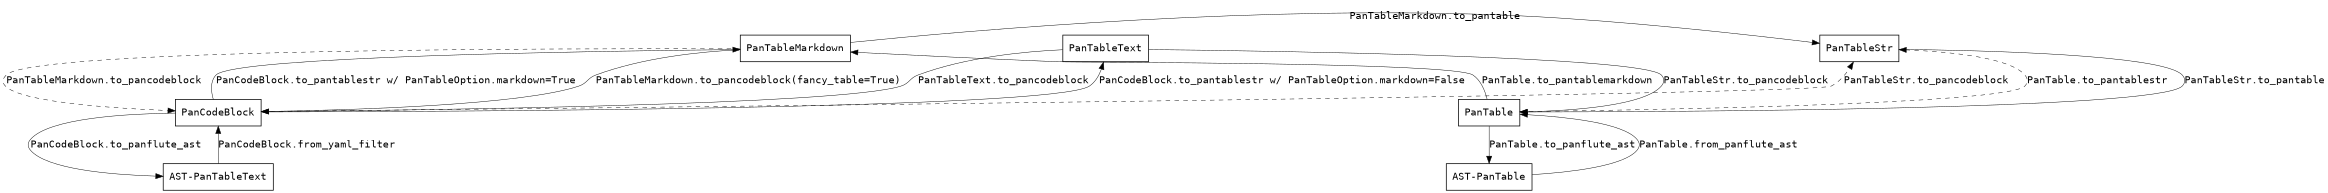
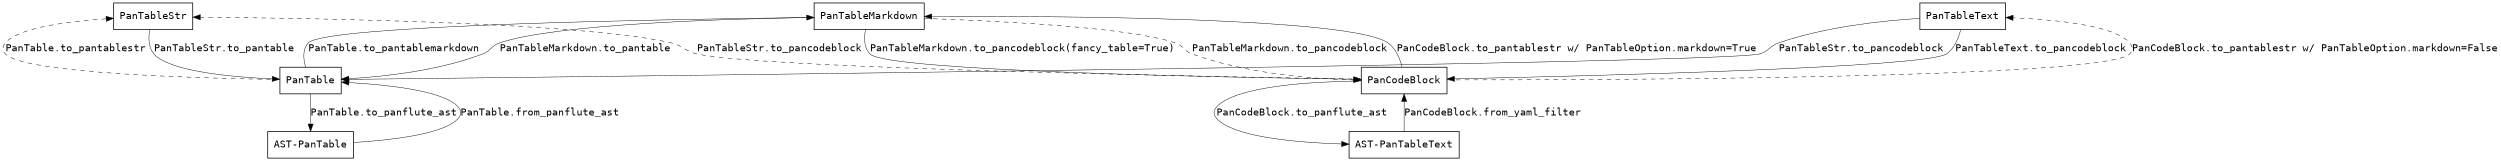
(1331, 13) -> (601, 27)
(686, 108) -> (1856, 76)
